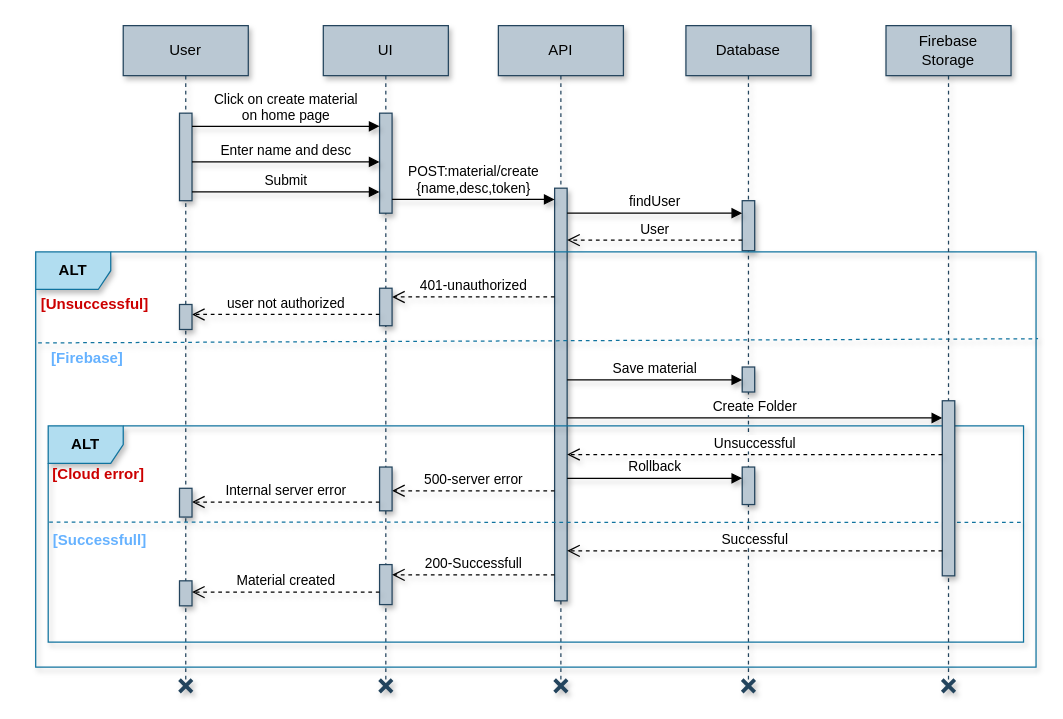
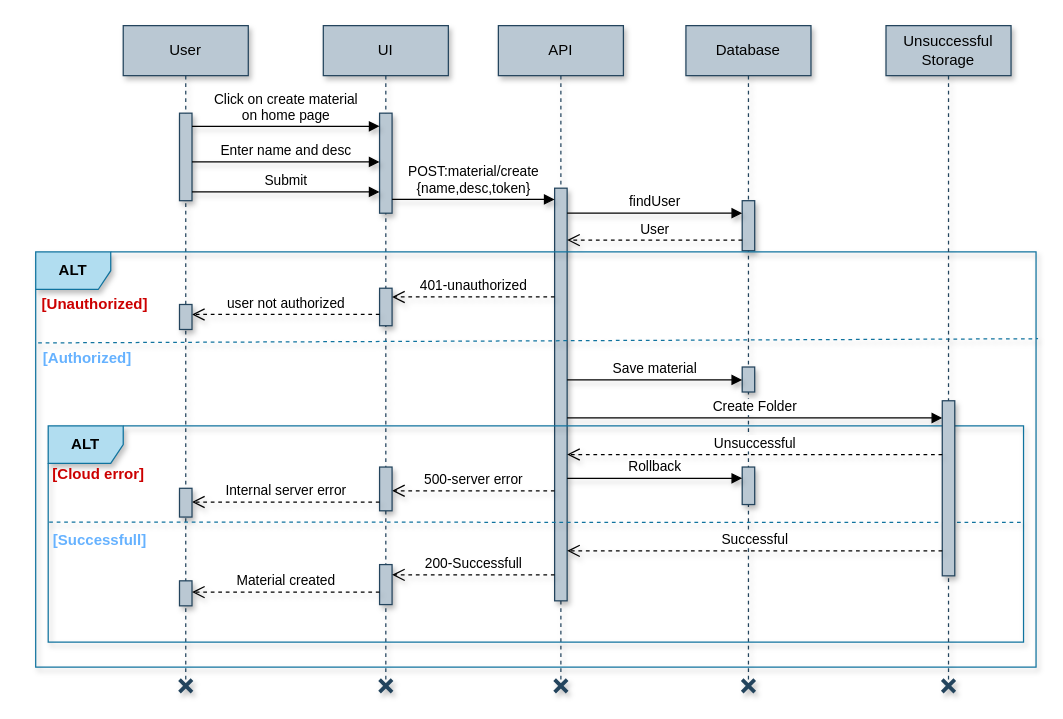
(948, 51) -> (948, 51)
(95, 304) -> (95, 304)
(88, 358) -> (88, 358)
